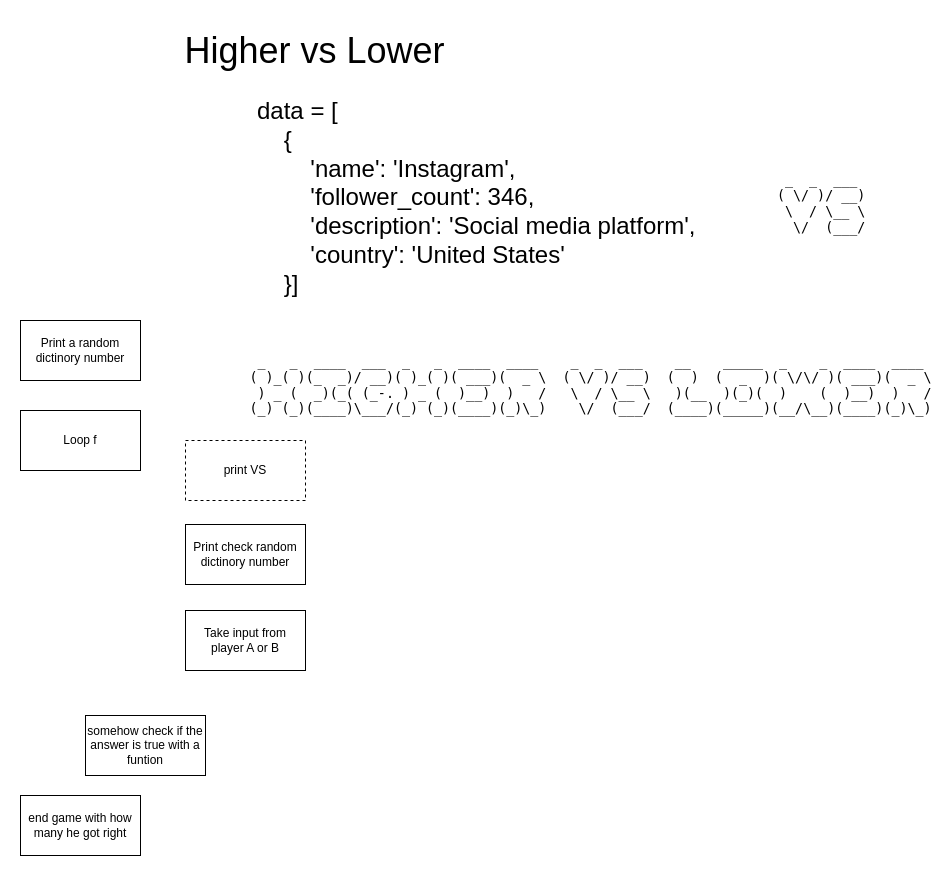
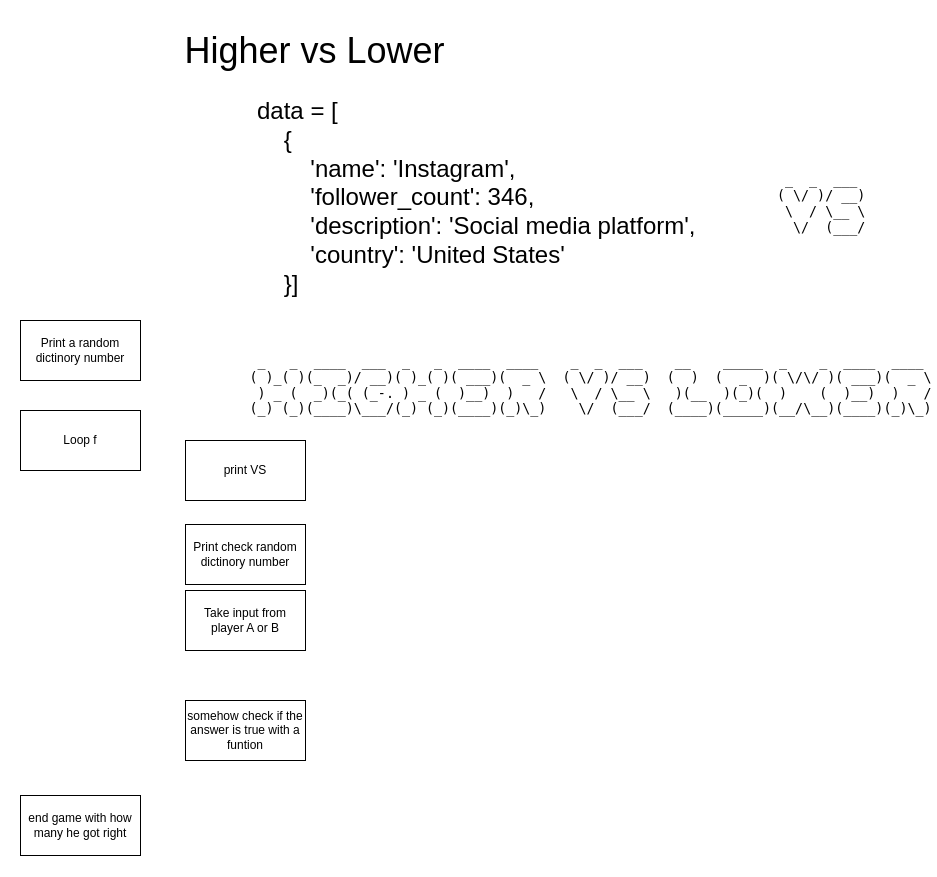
(246, 471) -> (246, 471)
(246, 641) -> (246, 621)
(146, 746) -> (246, 731)
